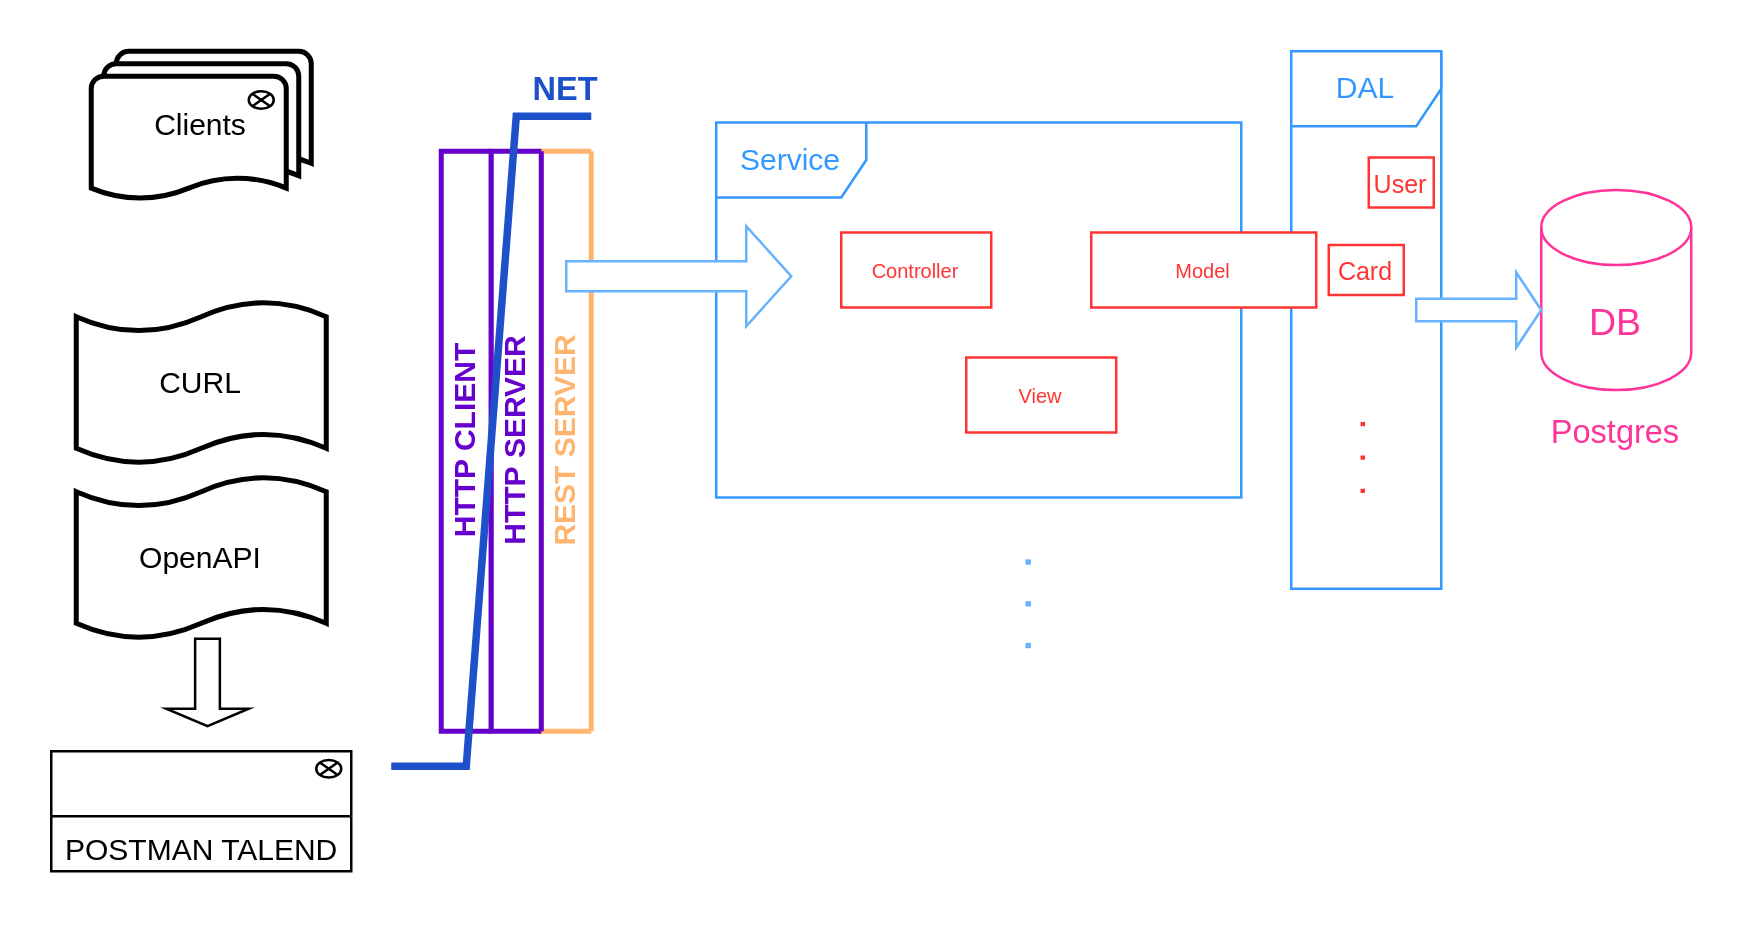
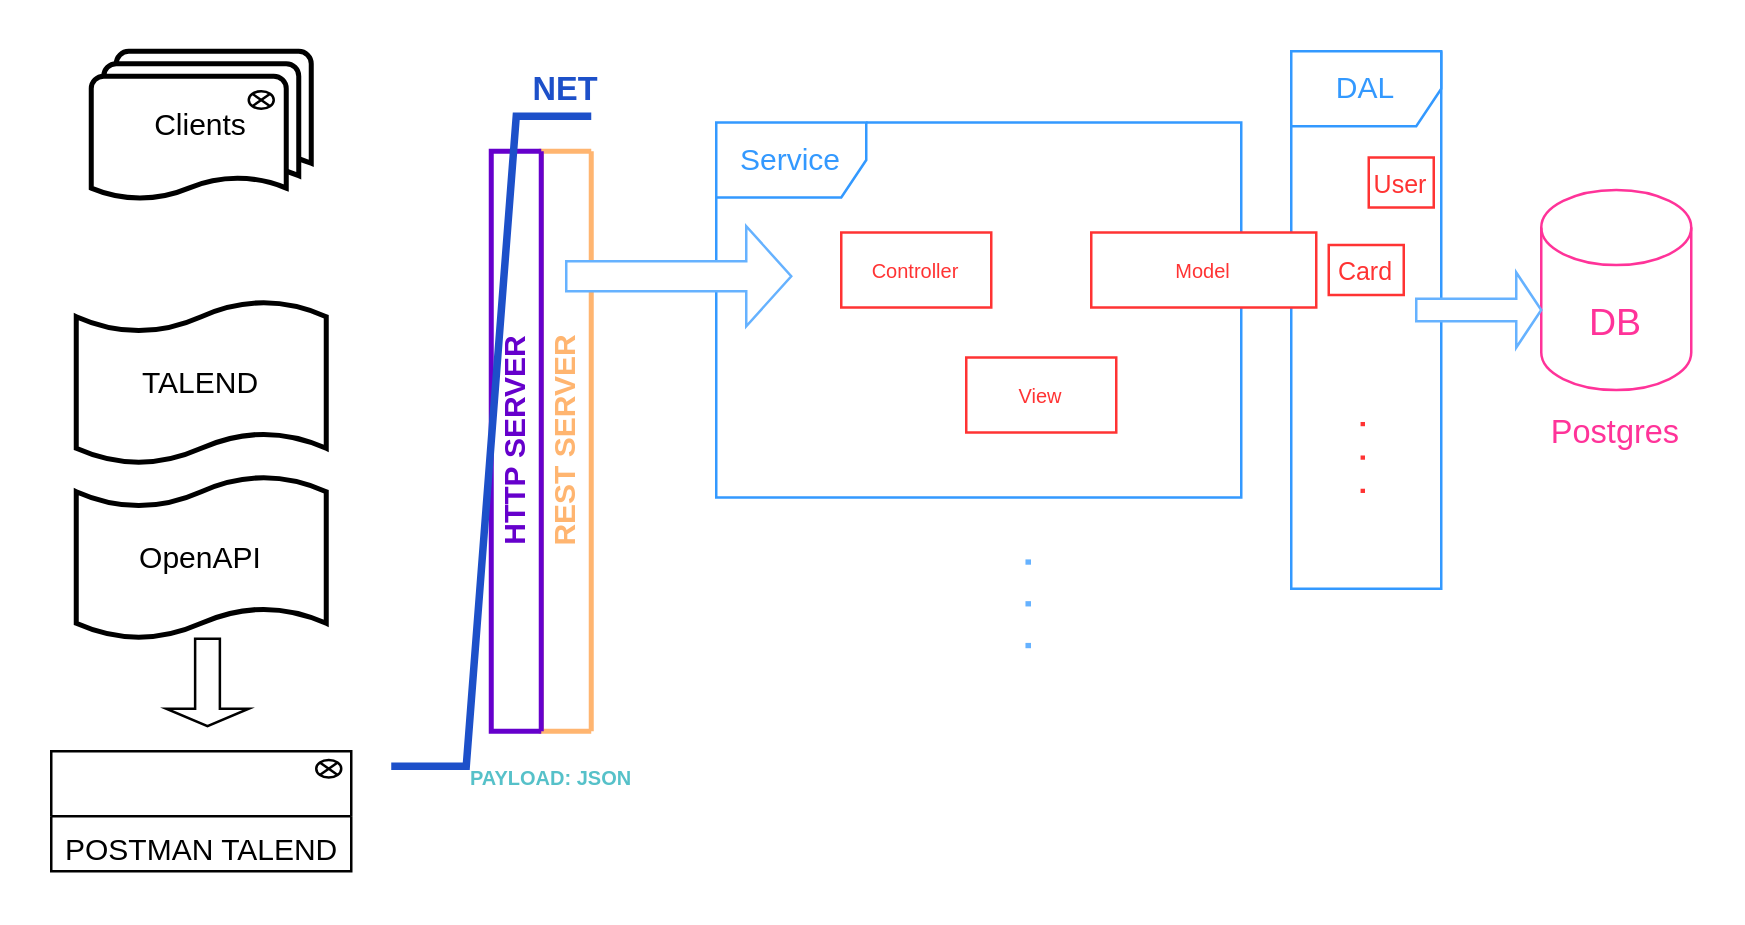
(201, 384) -> (201, 384)
(466, 441) -> none
none -> (566, 773)
